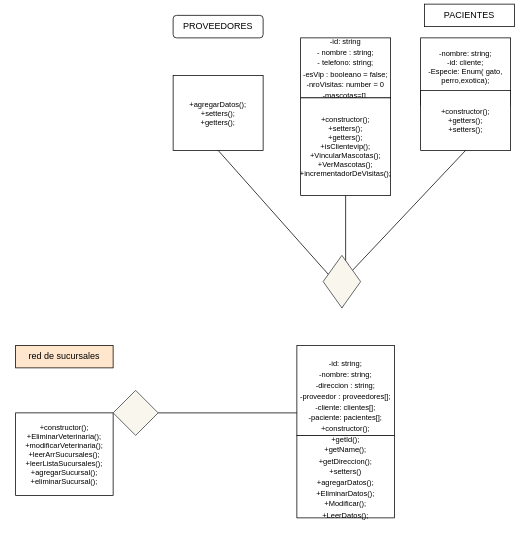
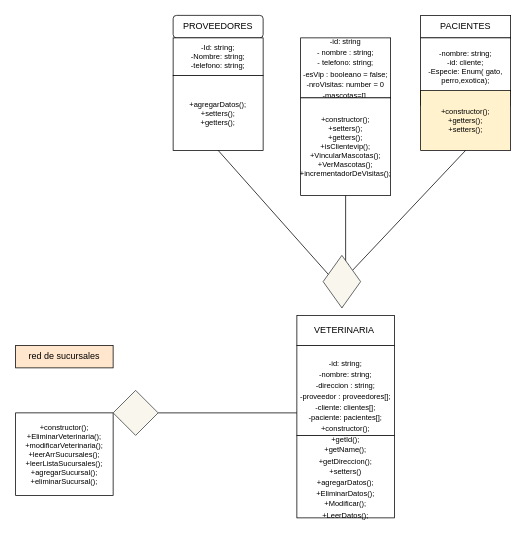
(469, 15) -> (465, 27)
none -> (218, 57)
(465, 120) -> (465, 120)
none -> (345, 330)
